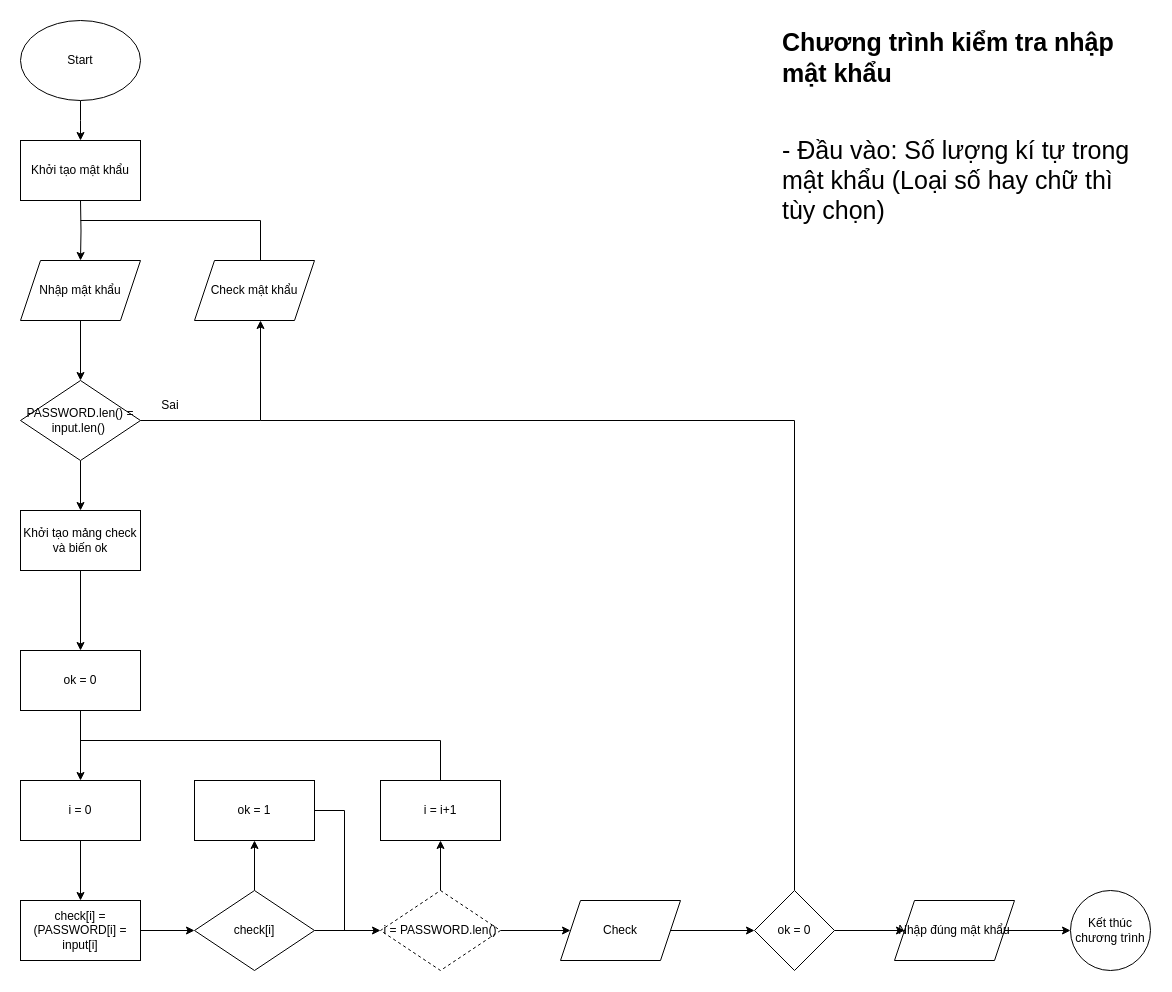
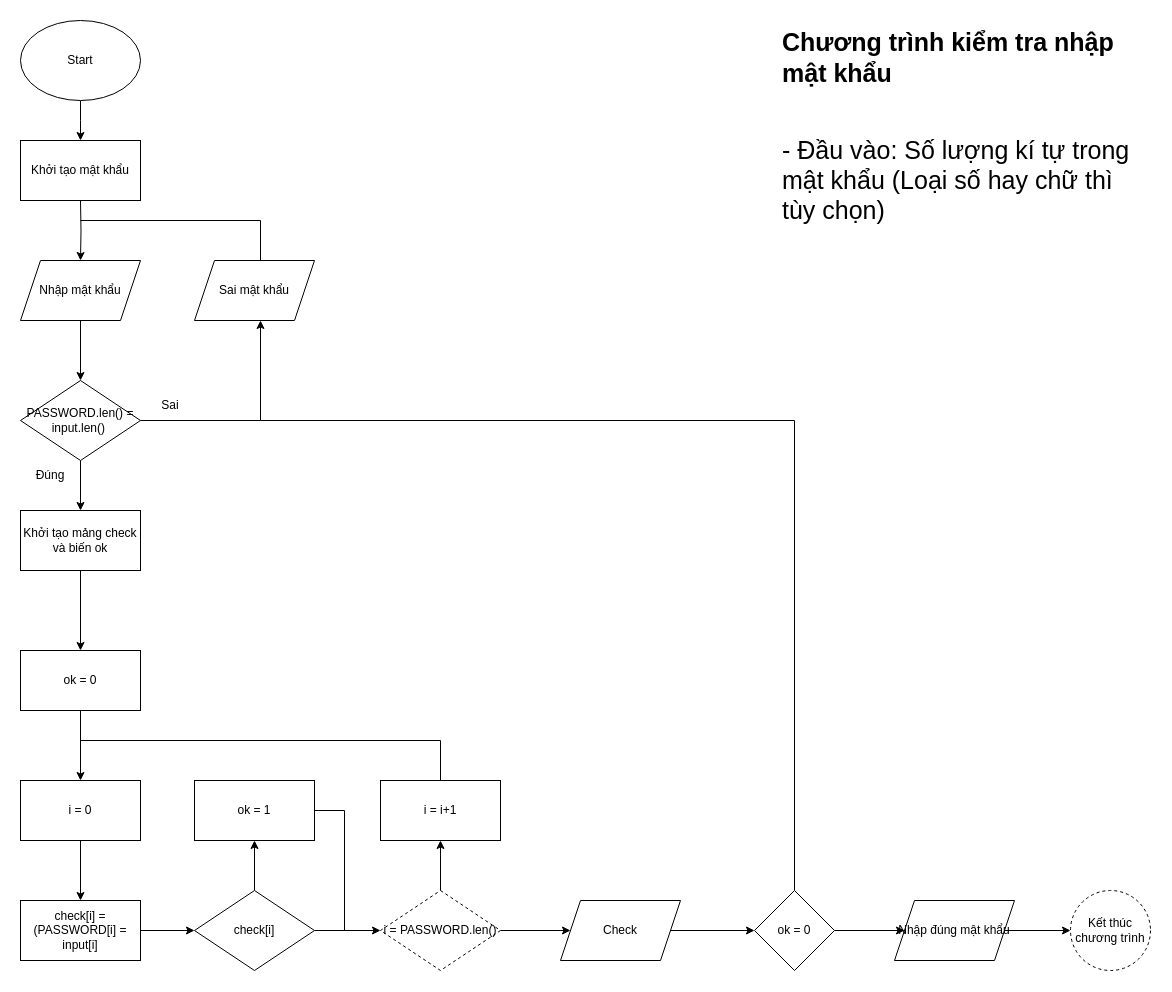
(255, 291) -> (255, 291)
none -> (51, 476)
(1111, 931) -> (1111, 931)
